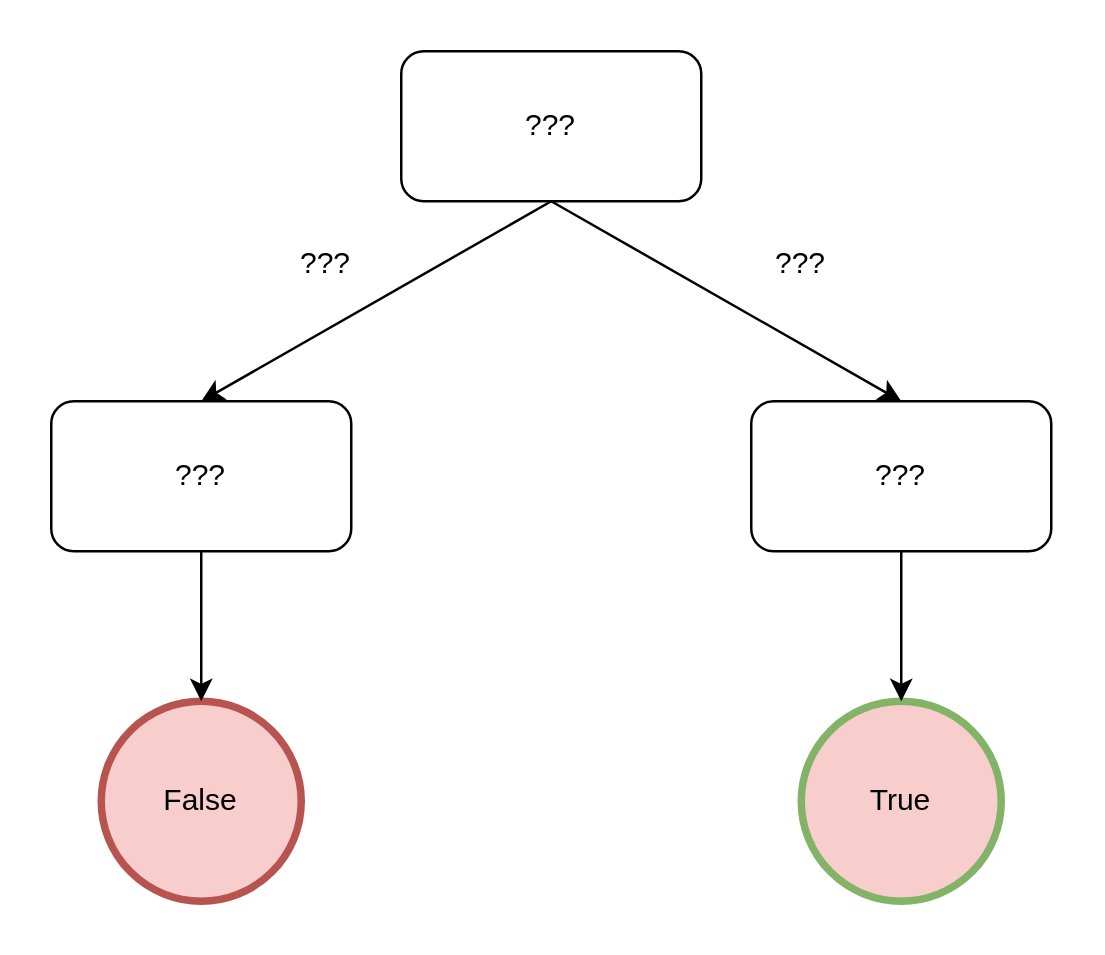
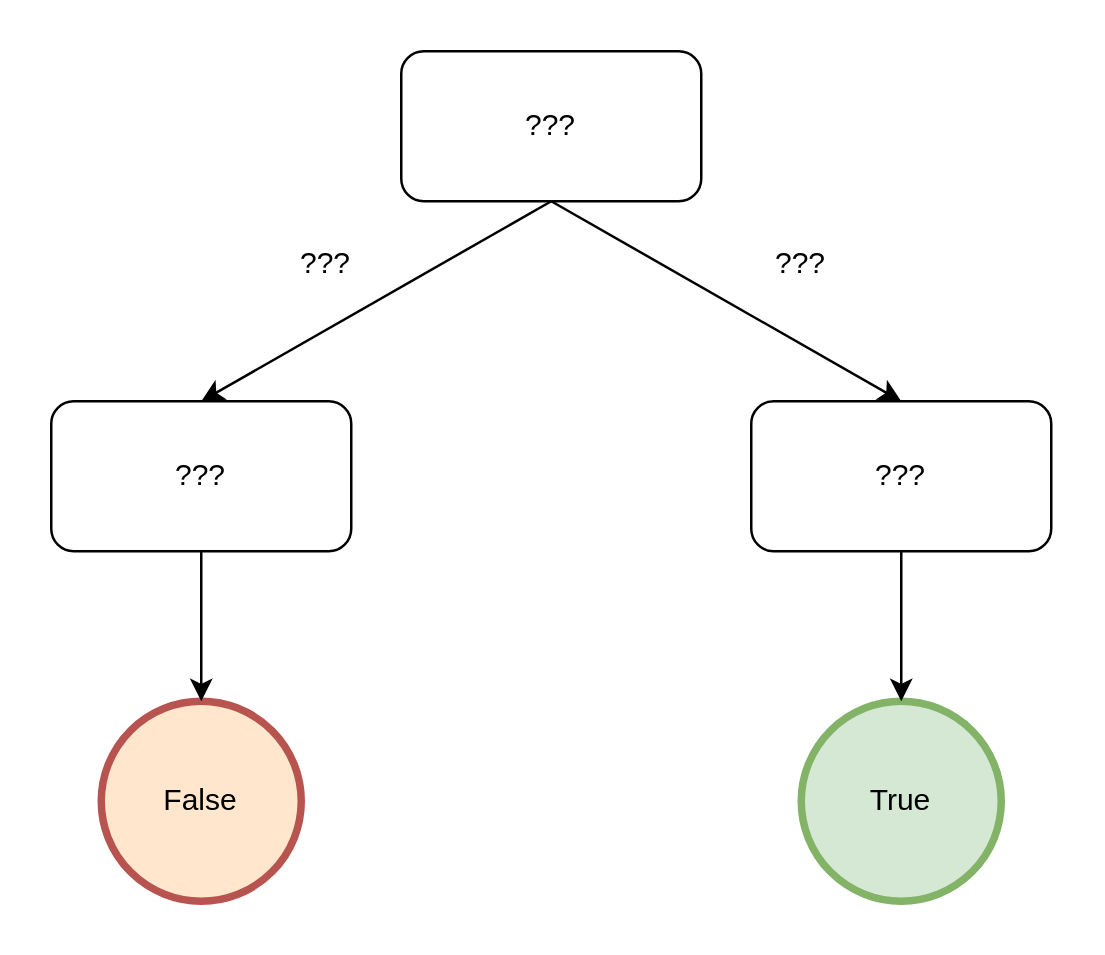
(201, 801) -> (201, 801)
(901, 801) -> (901, 801)
